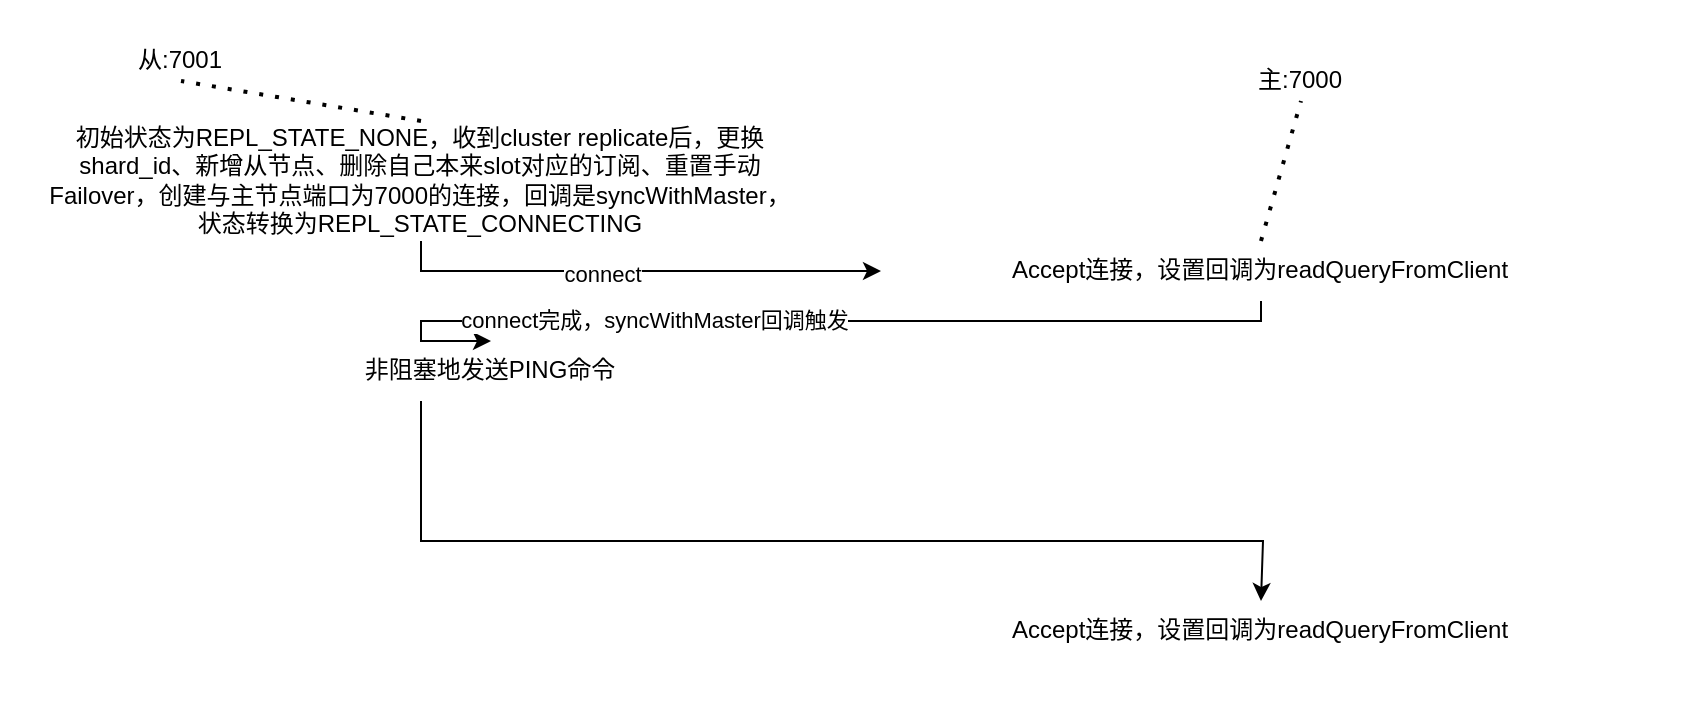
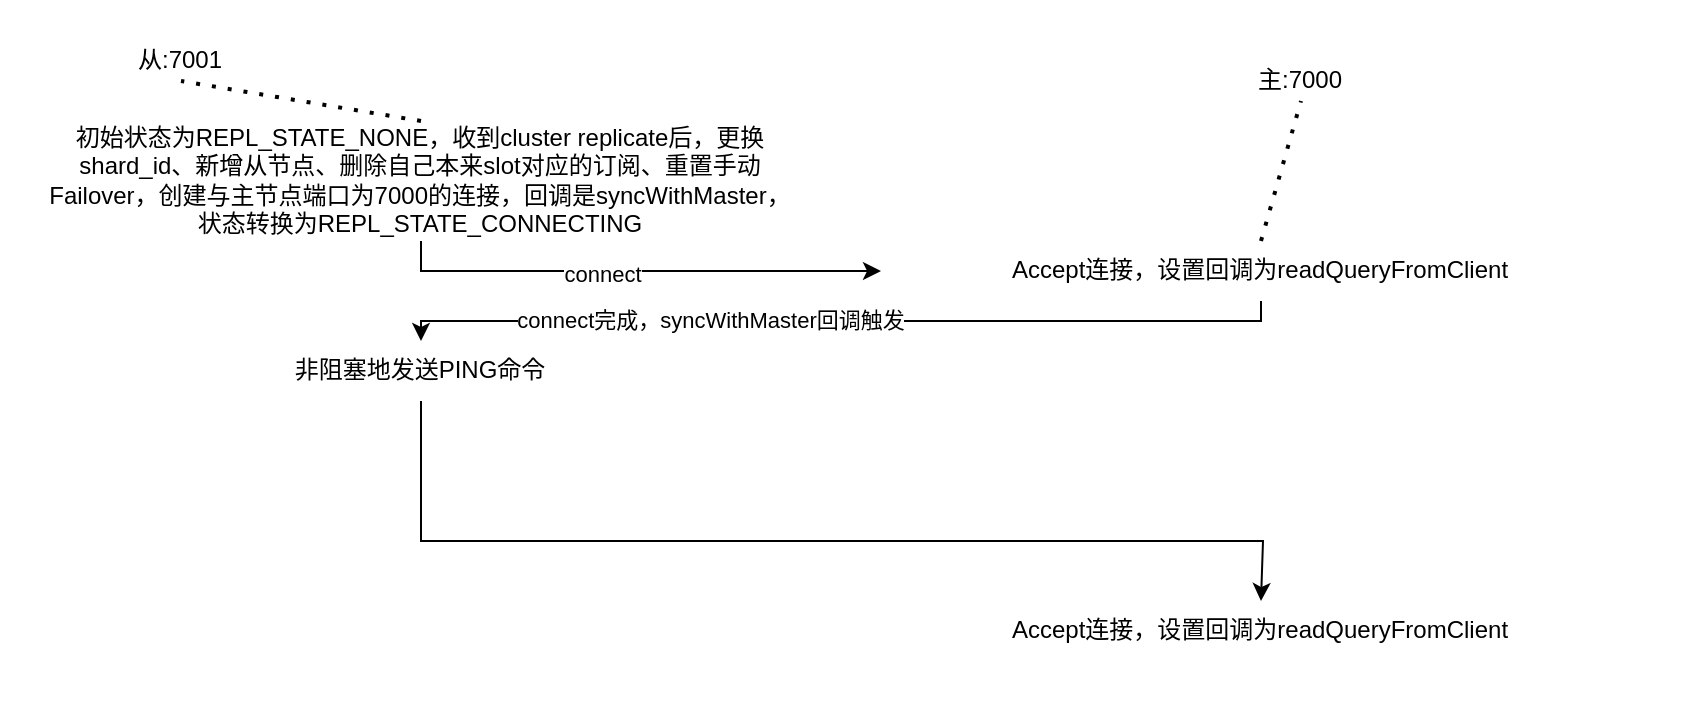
(491, 371) -> (421, 371)
